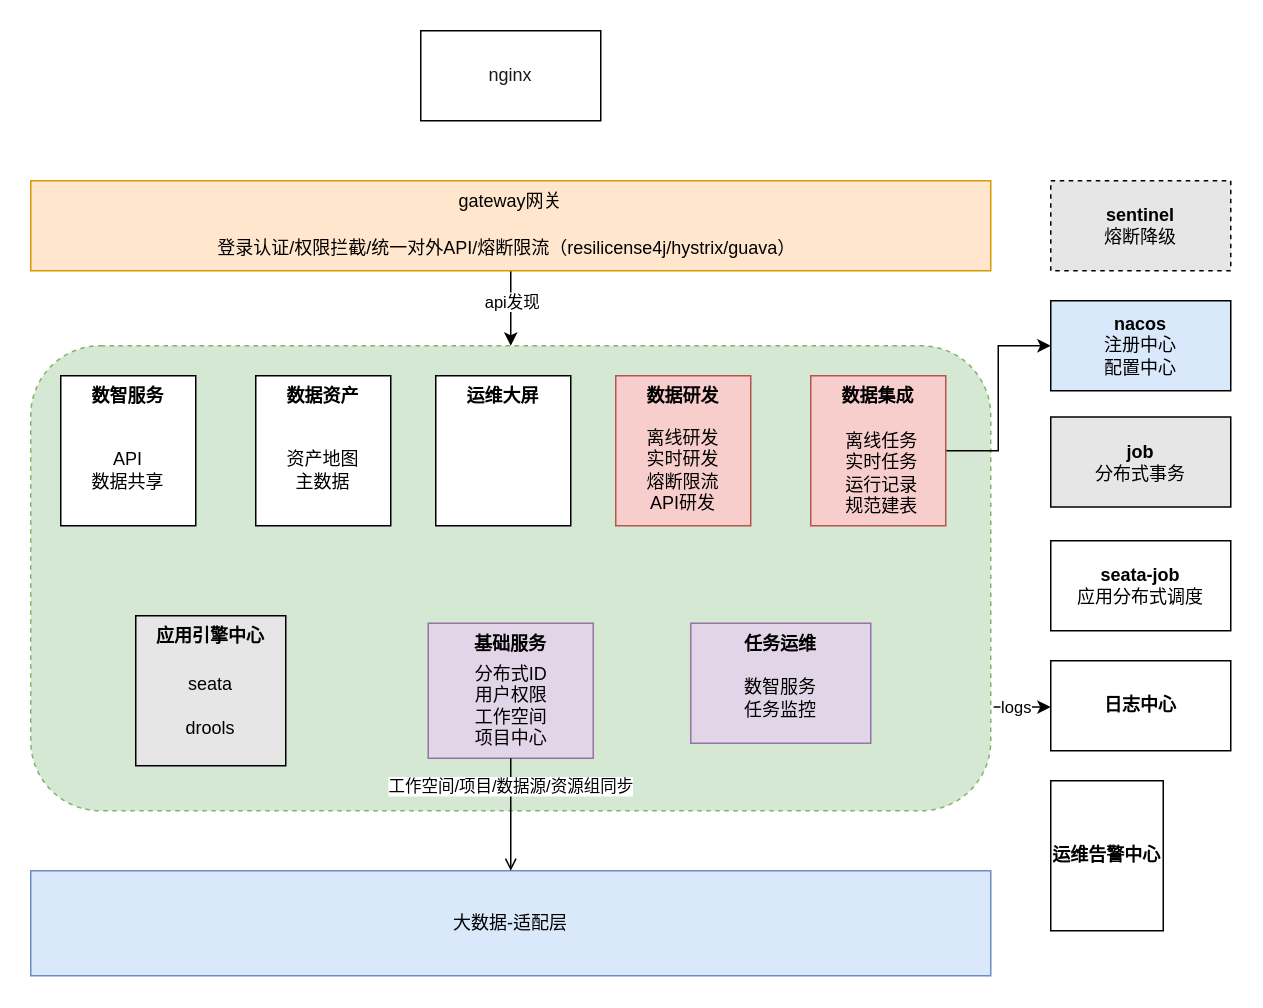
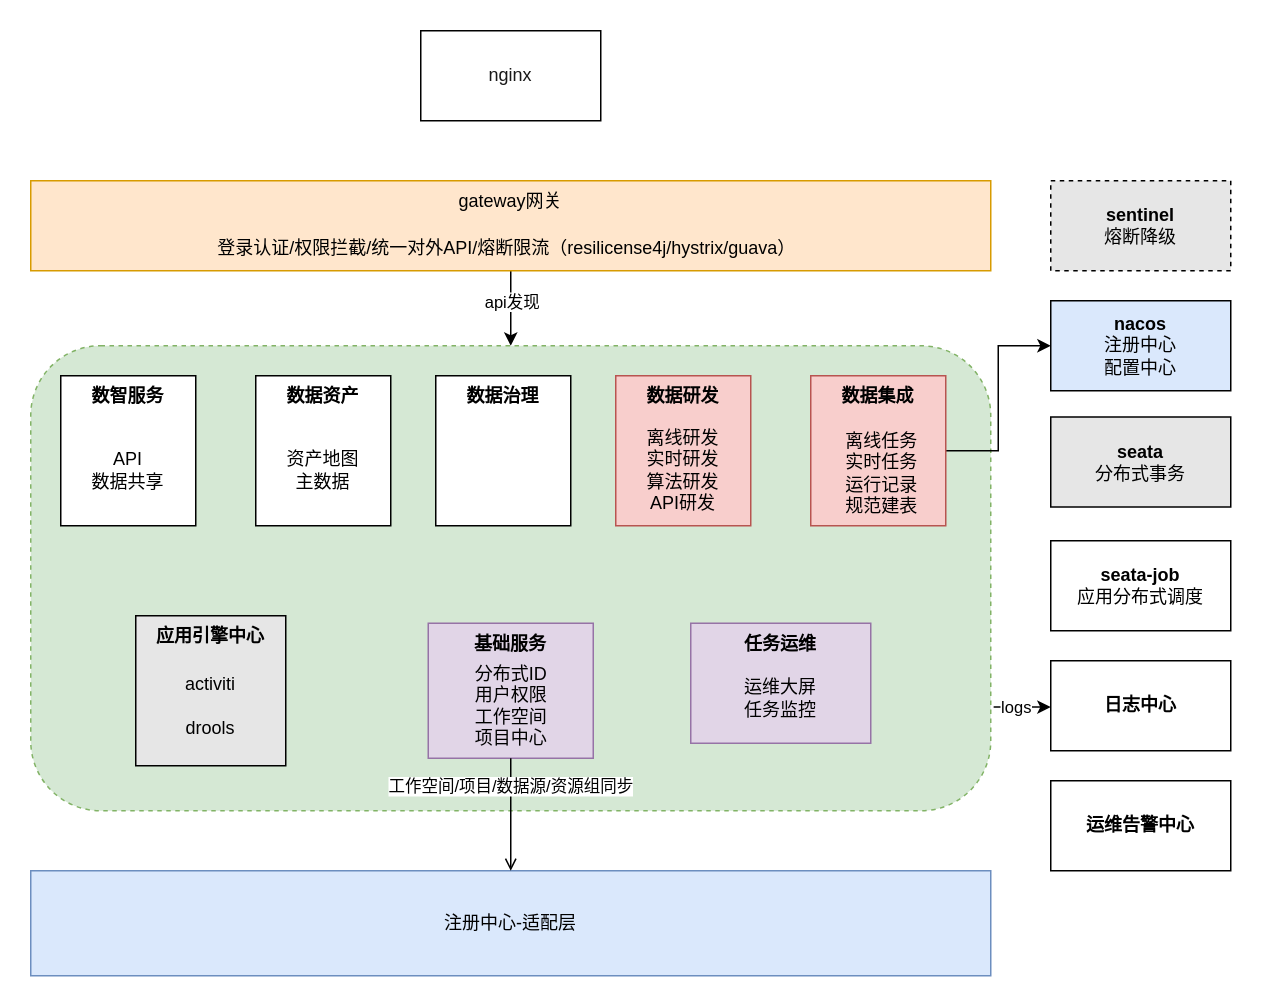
(503, 397) -> (503, 397)
(1141, 463) -> (1141, 463)
(683, 470) -> (683, 470)
(781, 698) -> (781, 698)
(211, 706) -> (211, 706)
(1107, 856) -> (1141, 826)
(511, 923) -> (511, 923)
